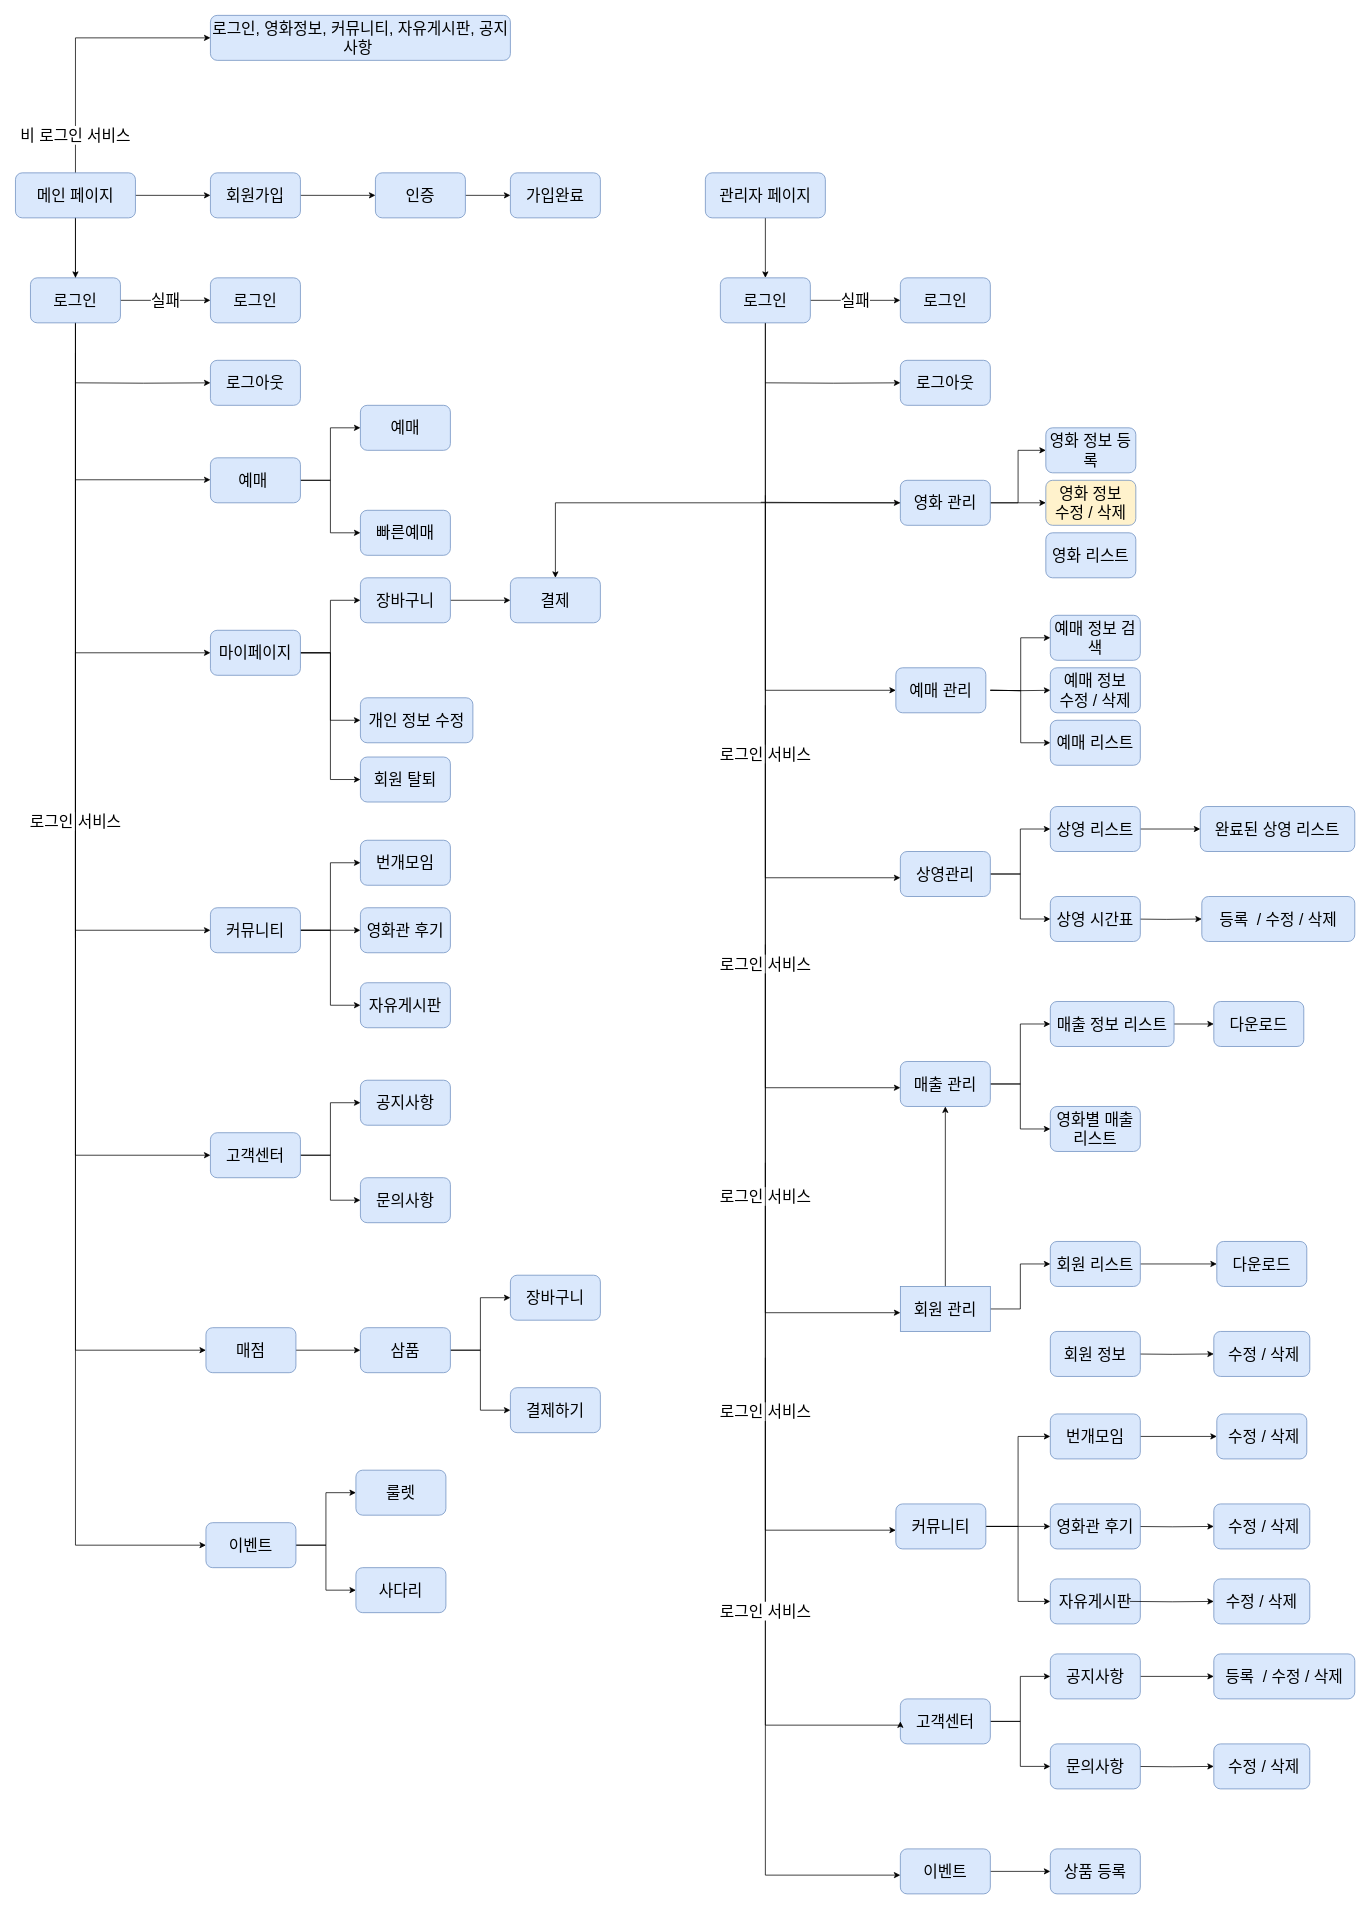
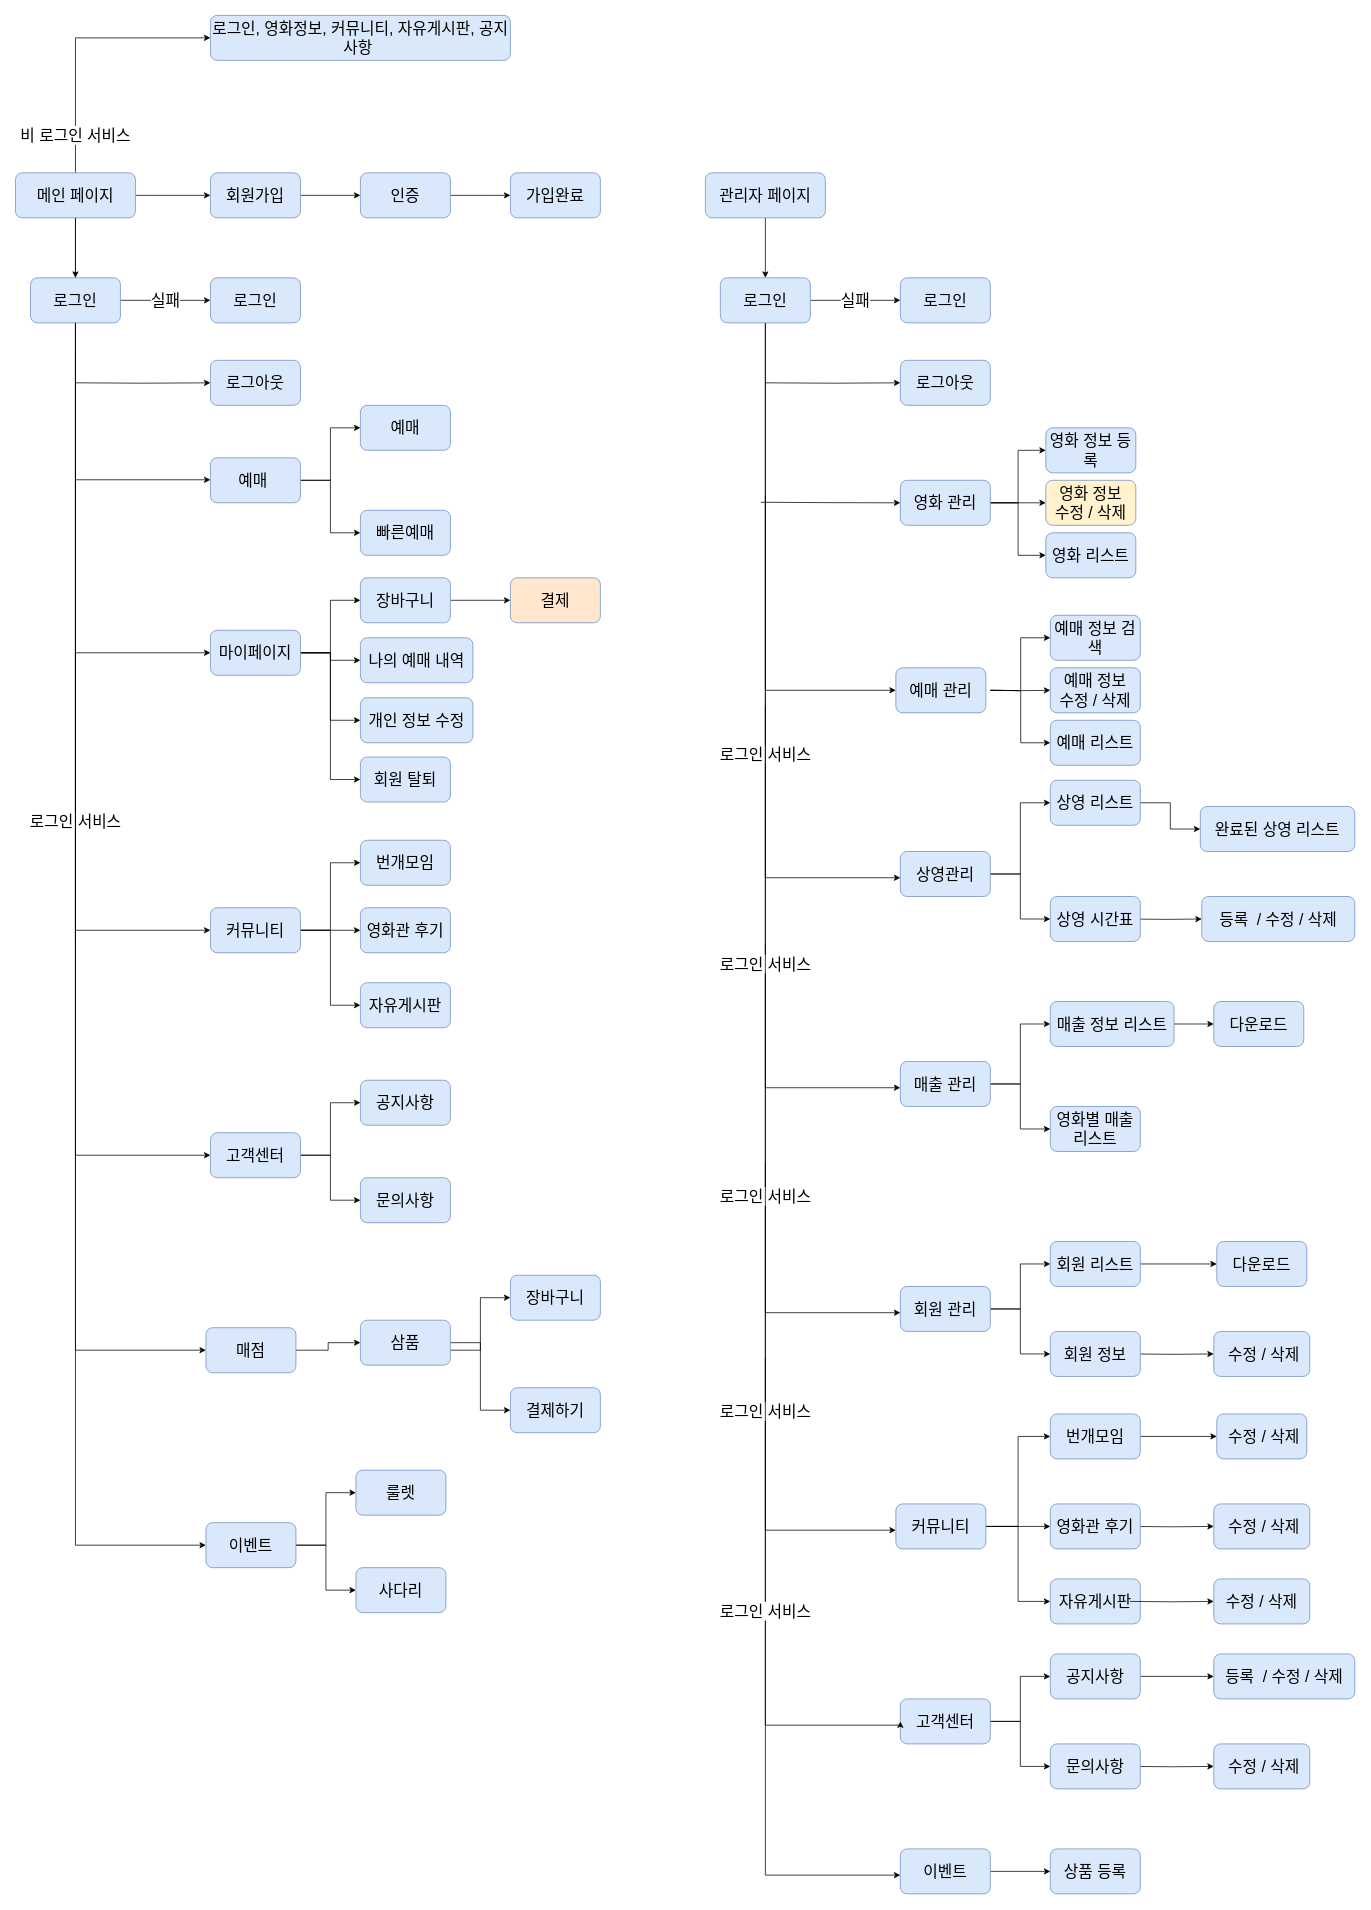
(420, 195) -> (405, 195)
(622, 503) -> (1028, 555)
(555, 600) -> (555, 600)
none -> (343, 660)
none -> (417, 660)
(1095, 829) -> (1095, 803)
(945, 1200) -> (1020, 1333)
(945, 1309) -> (945, 1309)
(405, 1350) -> (405, 1343)
